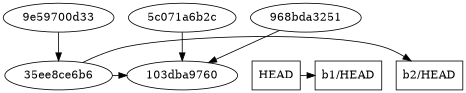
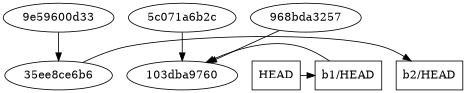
(59, 18) -> (59, 18)
(306, 18) -> (306, 18)
(116, 75) -> (272, 44)
